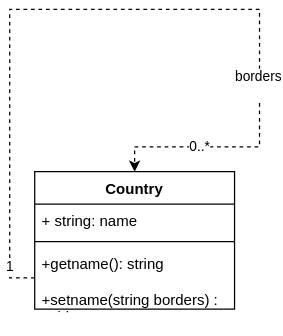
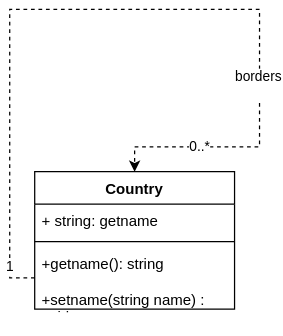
(93, 222) -> (105, 222)
(136, 283) -> (136, 283)
